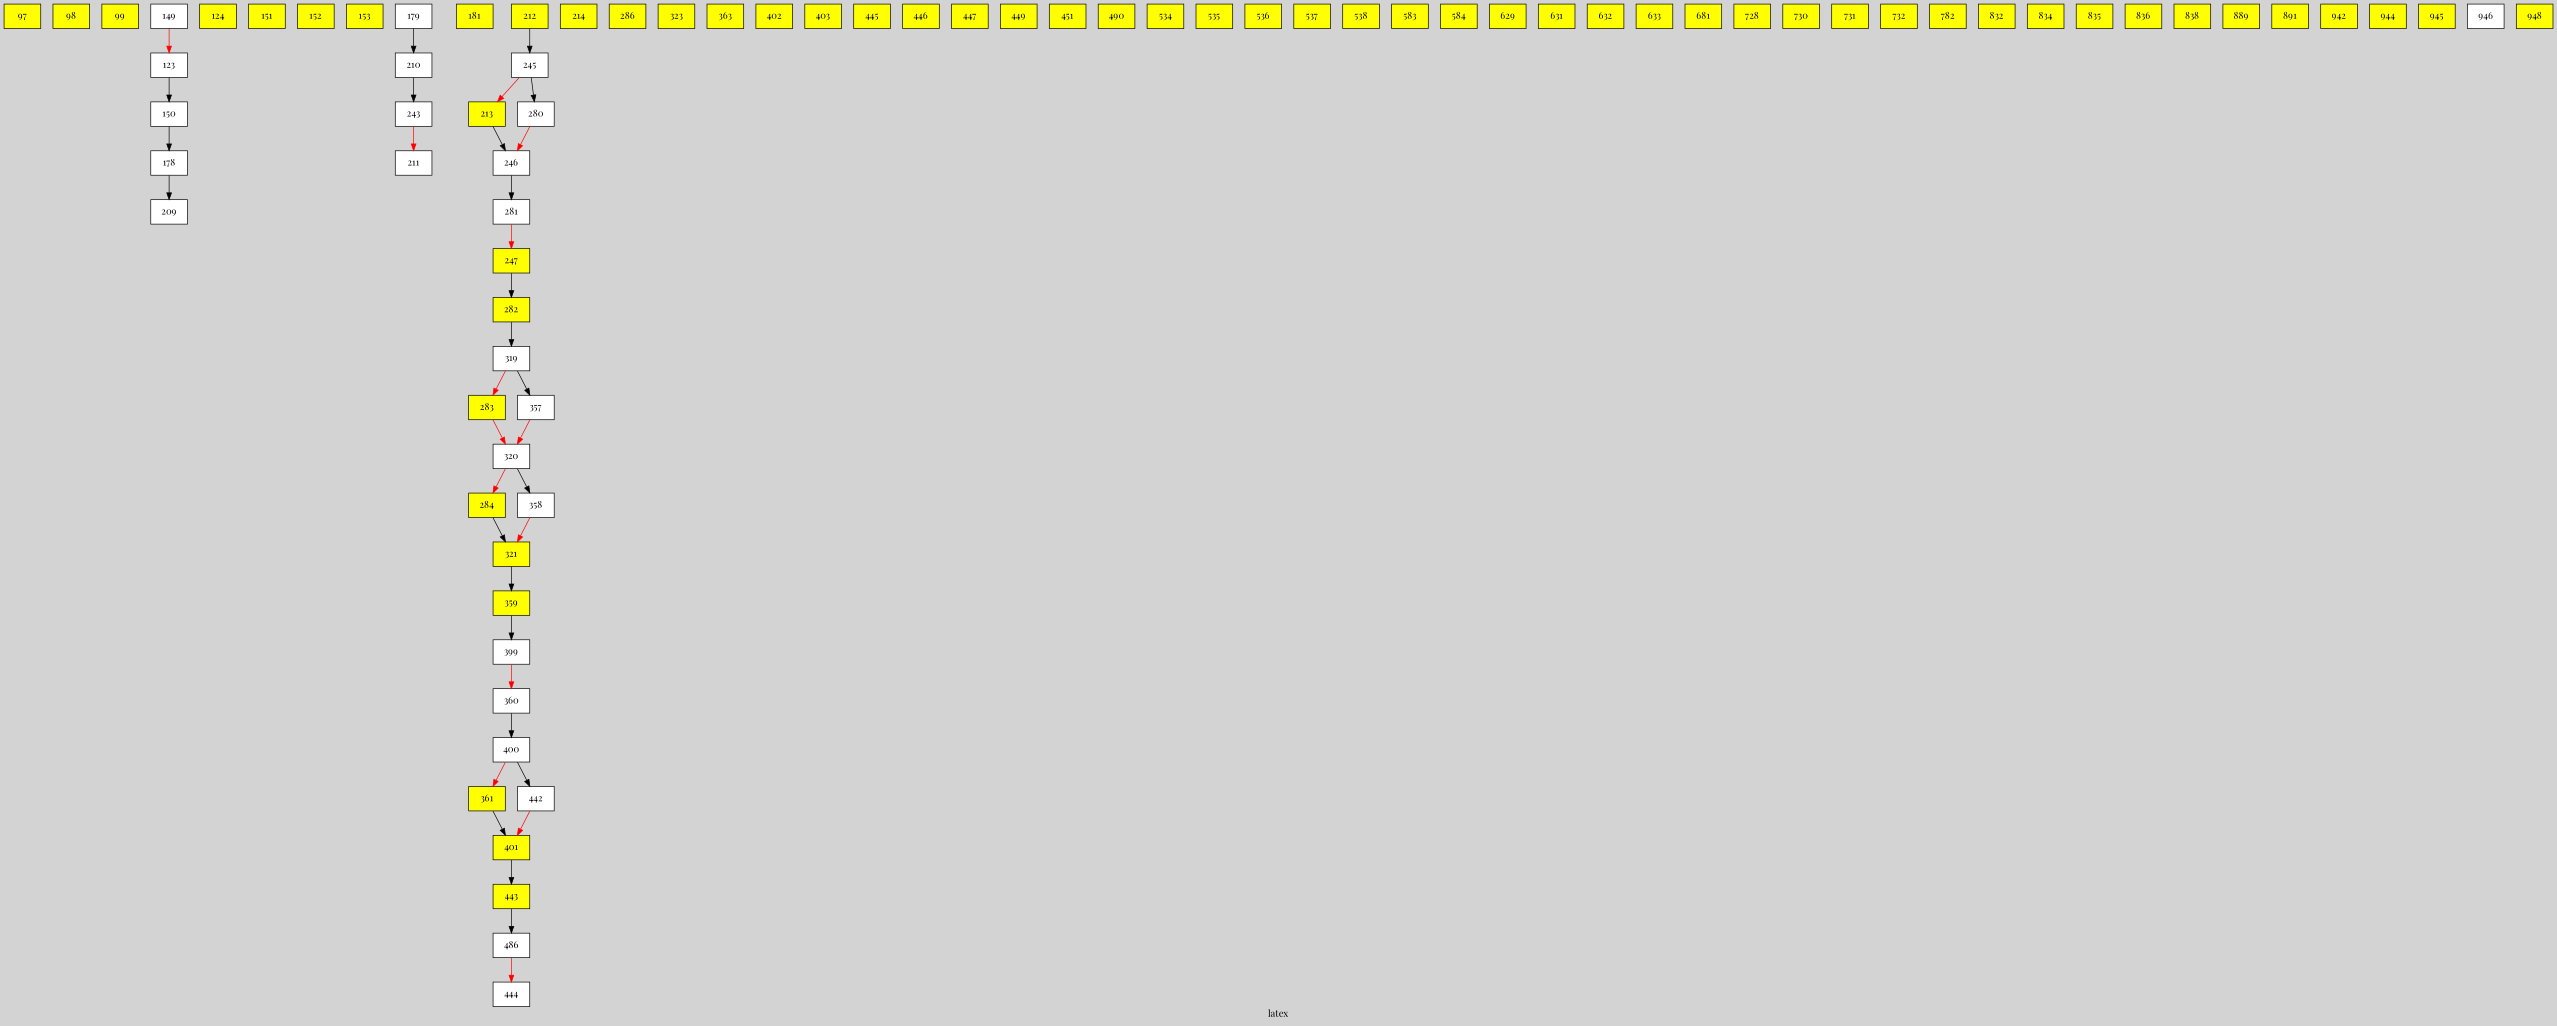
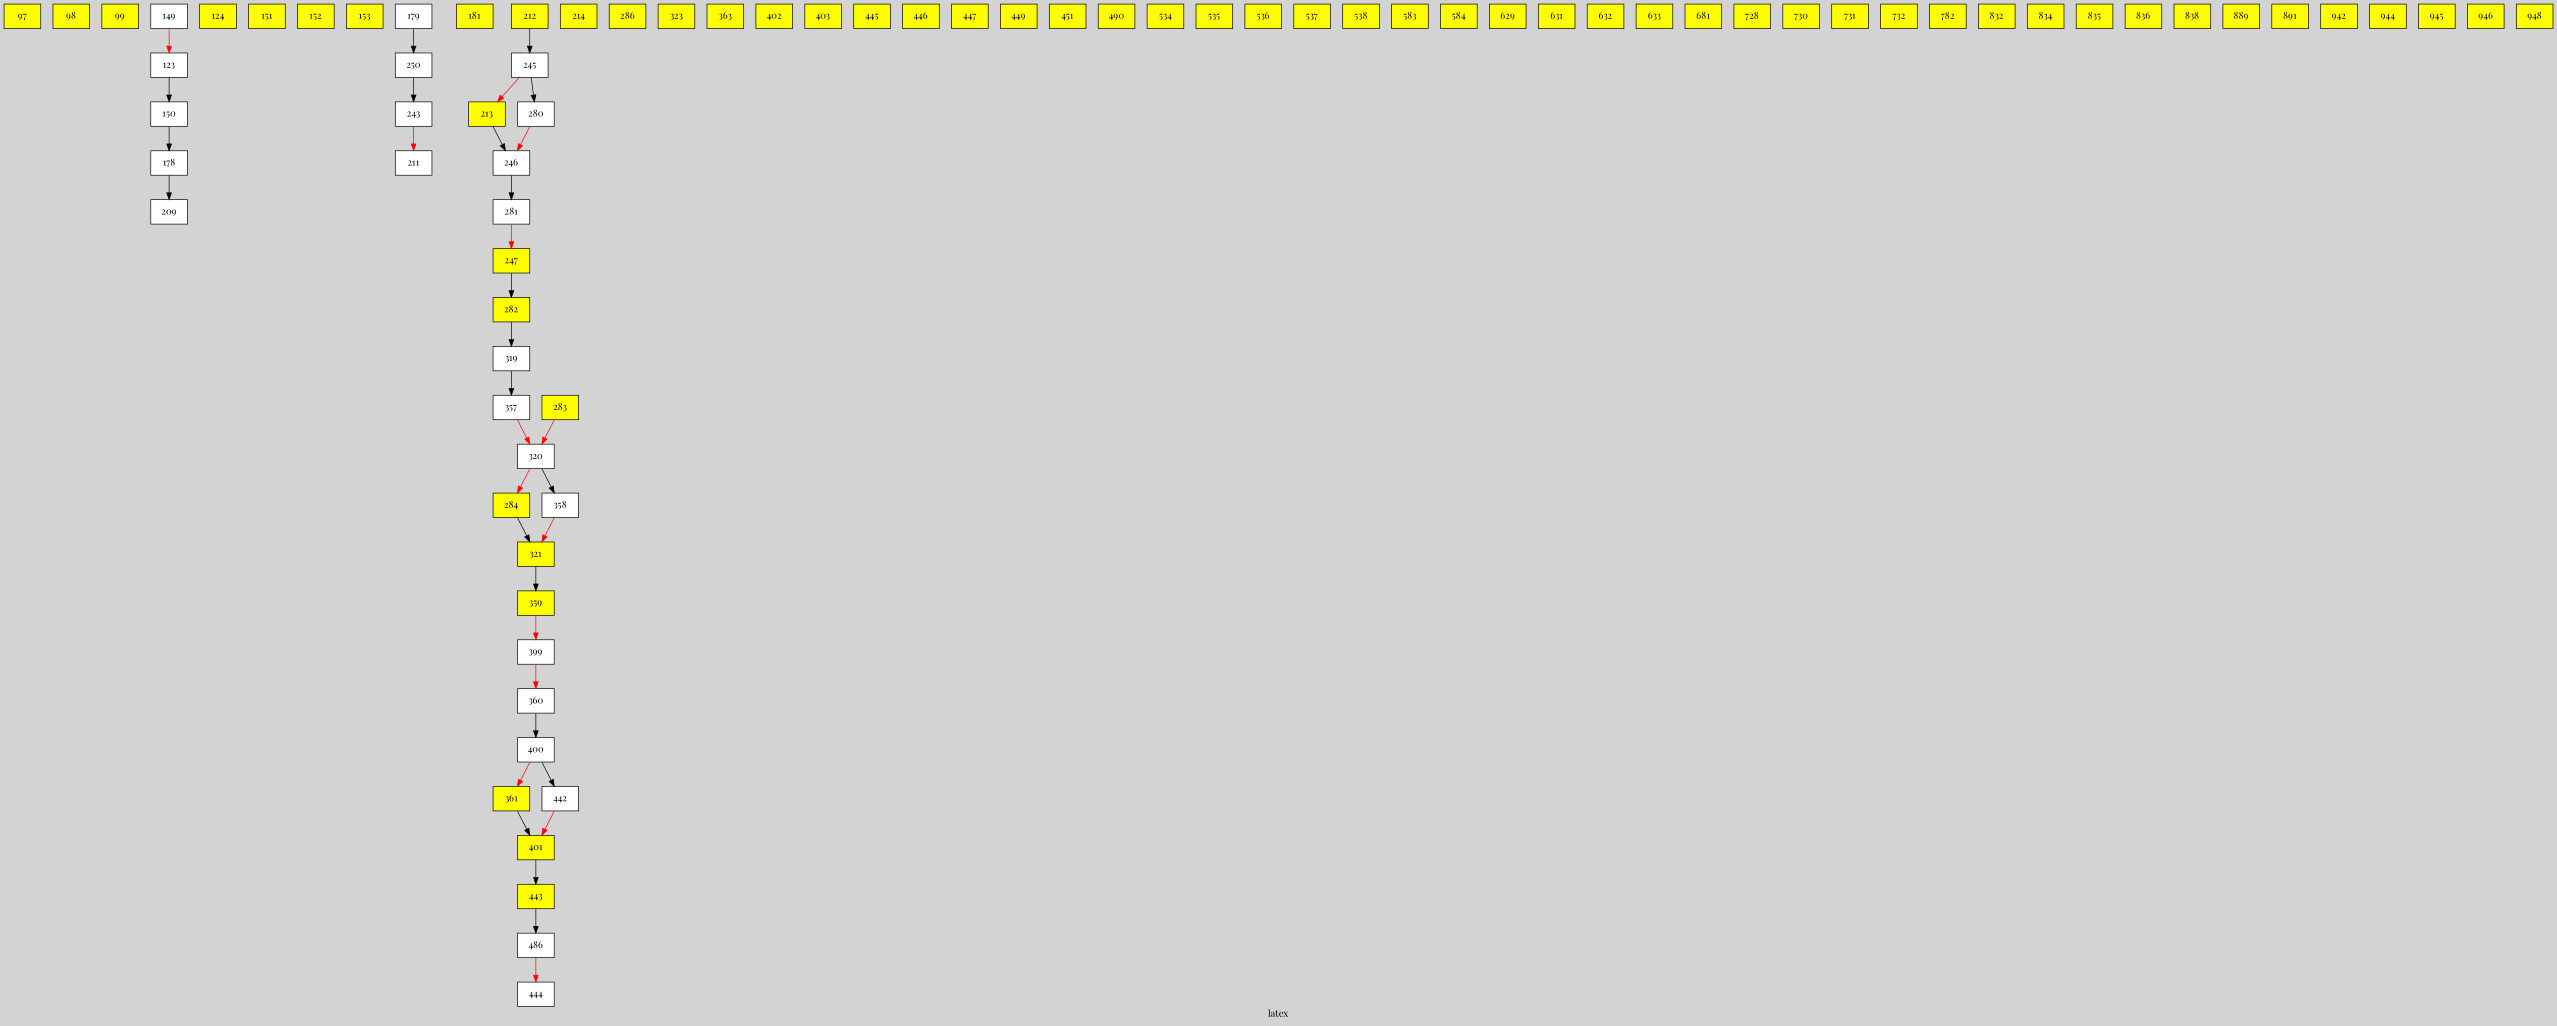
(2486, 16) -> (2486, 16)
(414, 65) -> (414, 65)
(501, 380) -> none
(511, 624) -> (536, 624)
